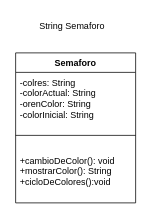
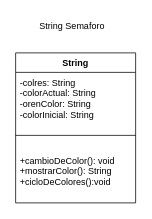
(75, 64) -> (75, 64)
